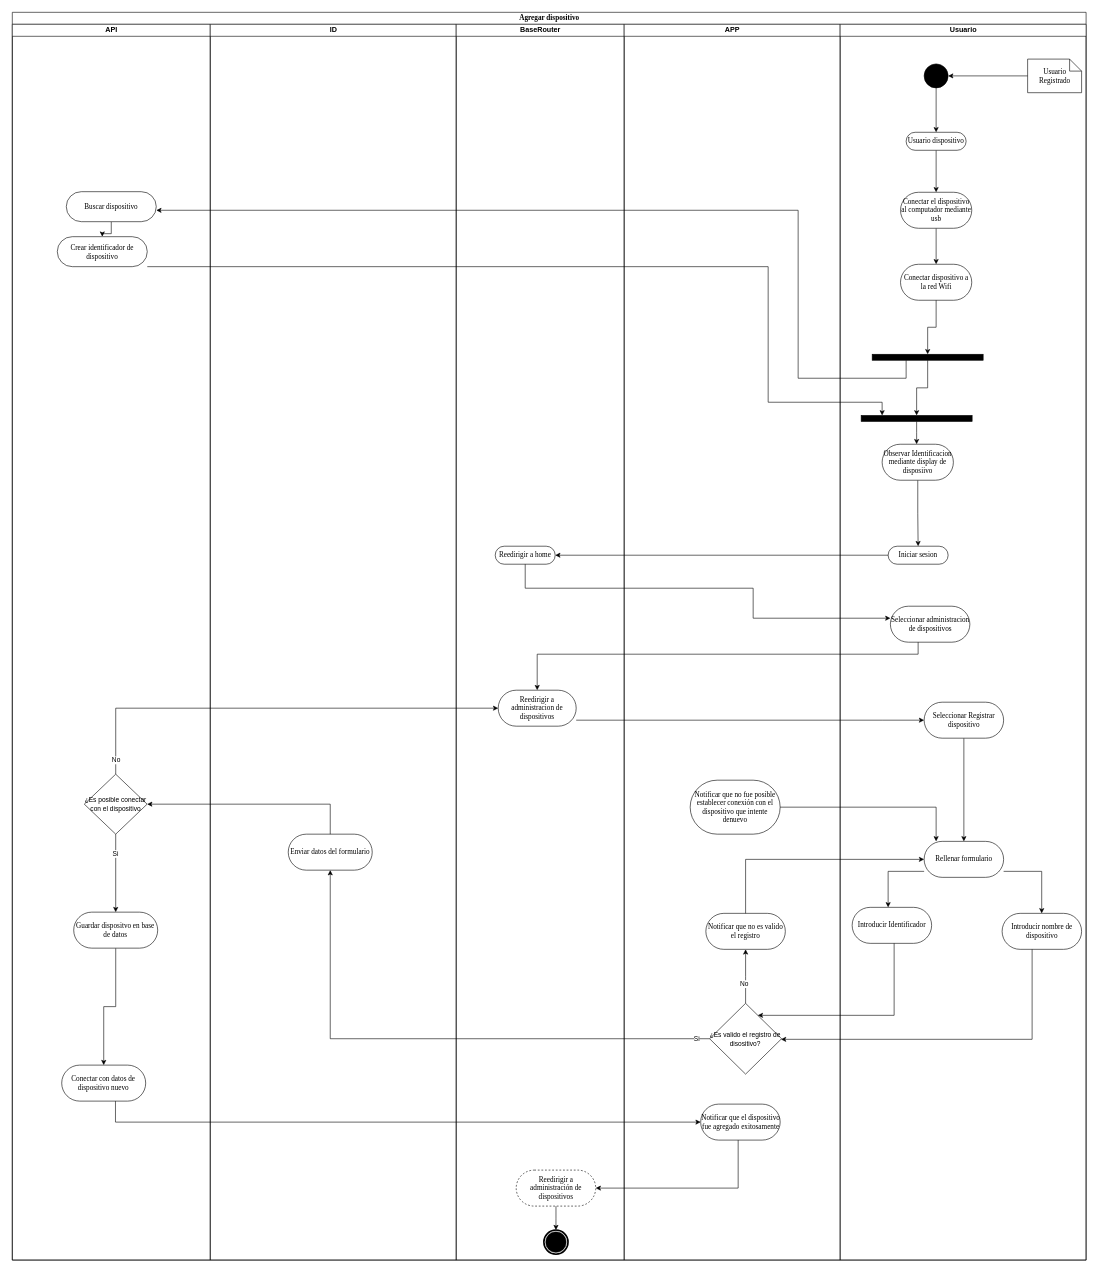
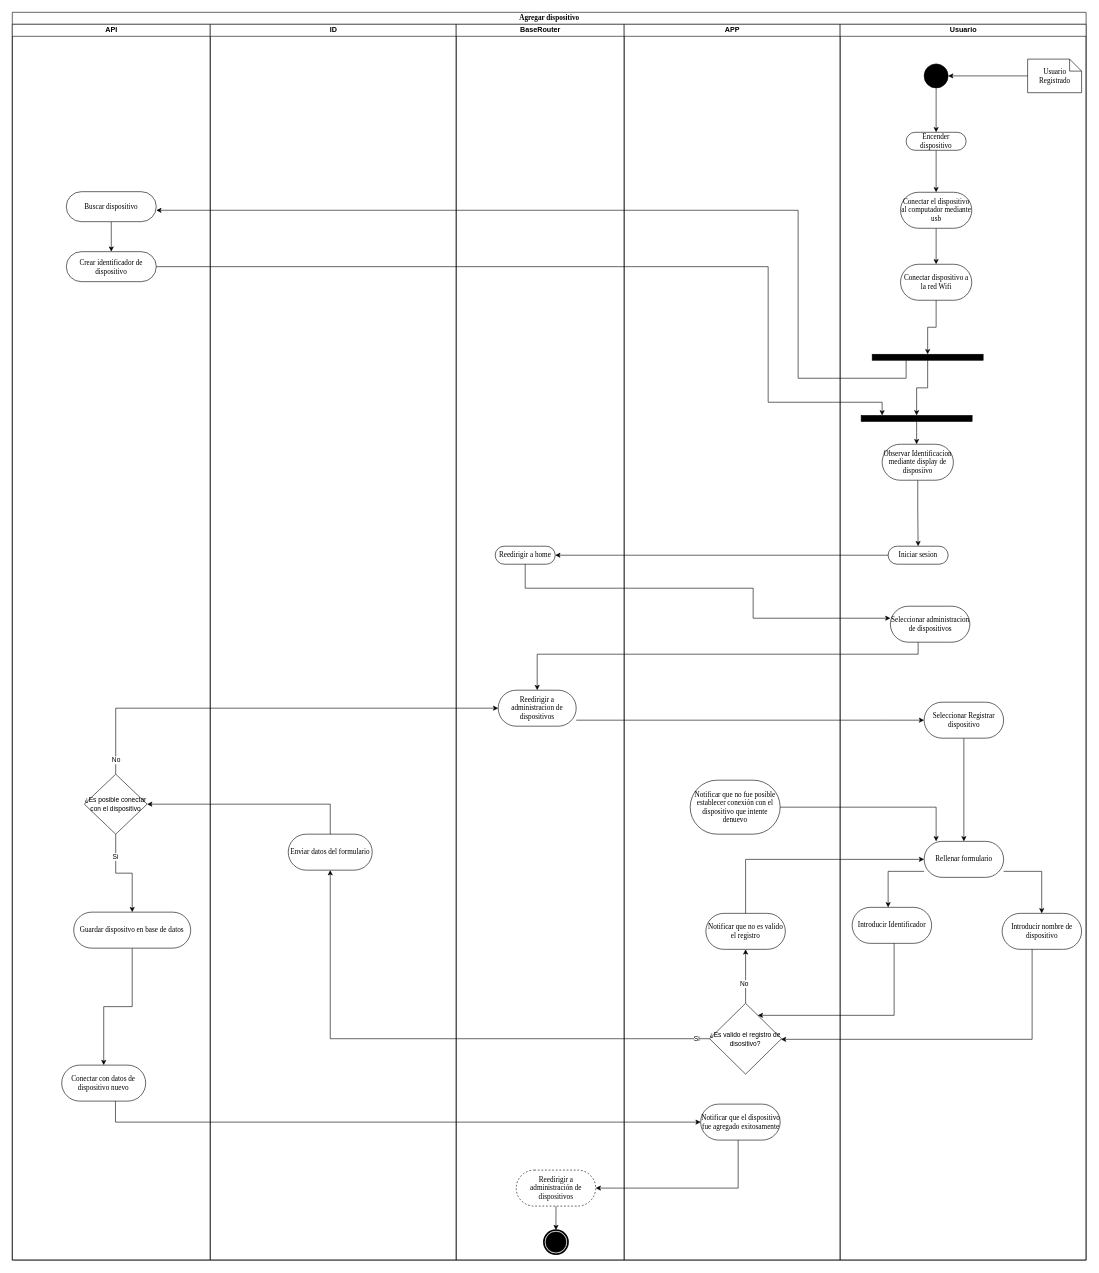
(936, 141) -> (936, 141)
(102, 252) -> (111, 267)
(116, 930) -> (132, 930)
